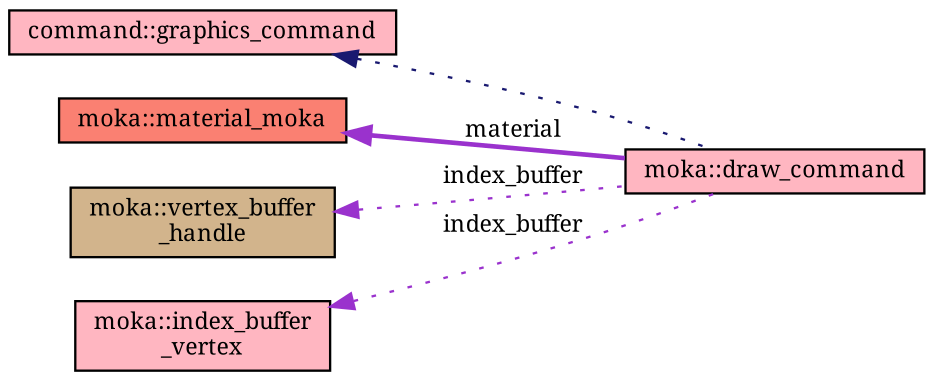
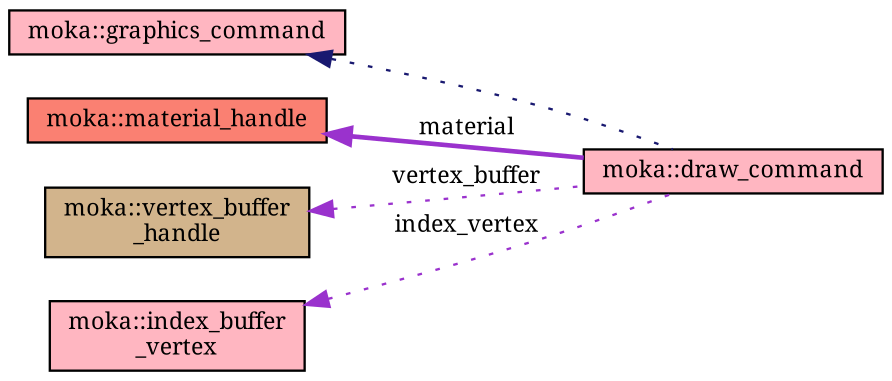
(203, 32) -> (177, 32)
(203, 120) -> (177, 120)
(511, 177) -> (464, 177)
(511, 226) -> (464, 226)
